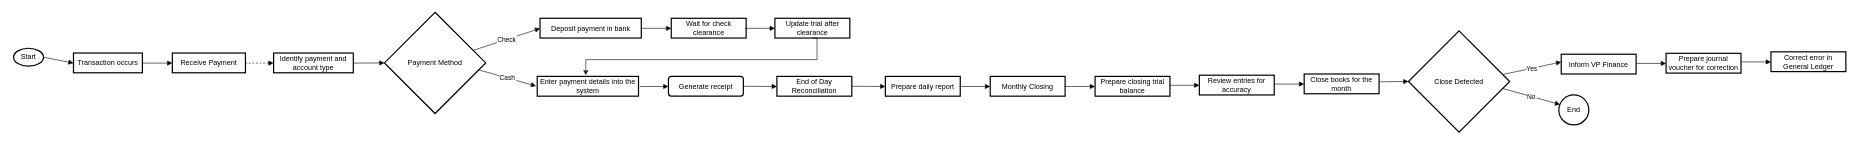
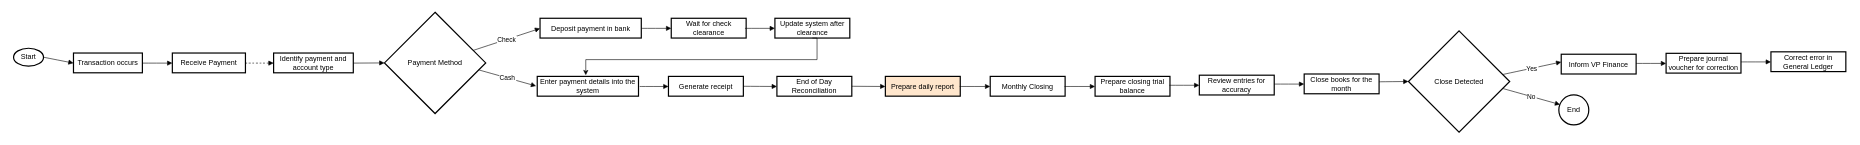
(812, 29) -> (812, 29)
(706, 86) -> (706, 86)
(923, 86) -> (923, 86)
